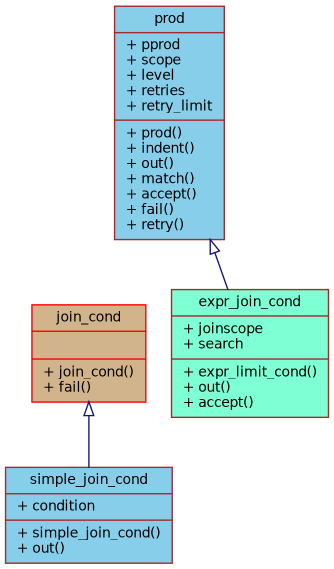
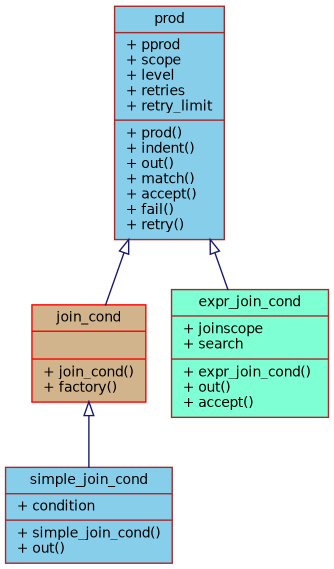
none -> (115, 279)
(250, 372) -> (247, 372)
(67, 388) -> (81, 388)
